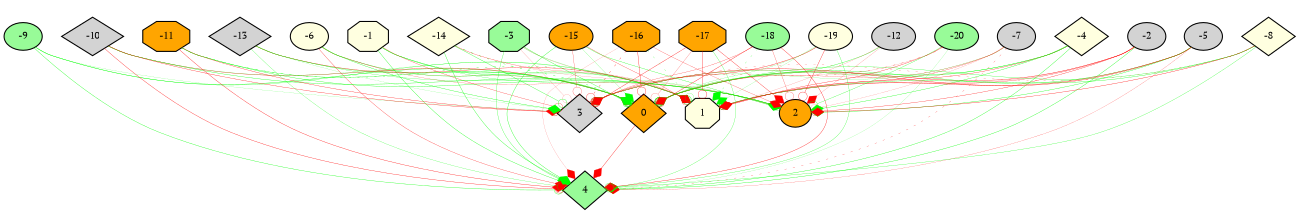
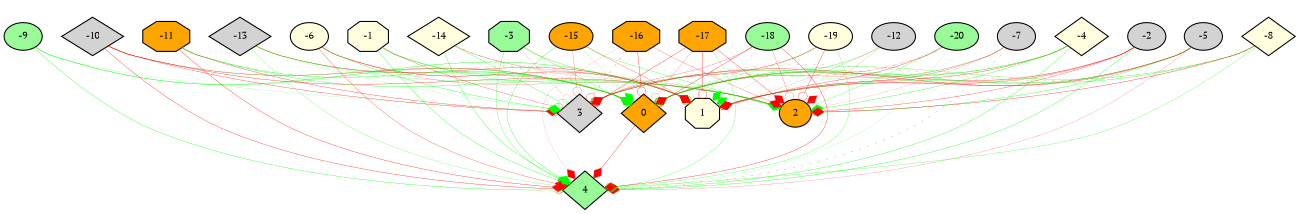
(500, 74) -> (500, 74)
(437, 82) -> (437, 82)
